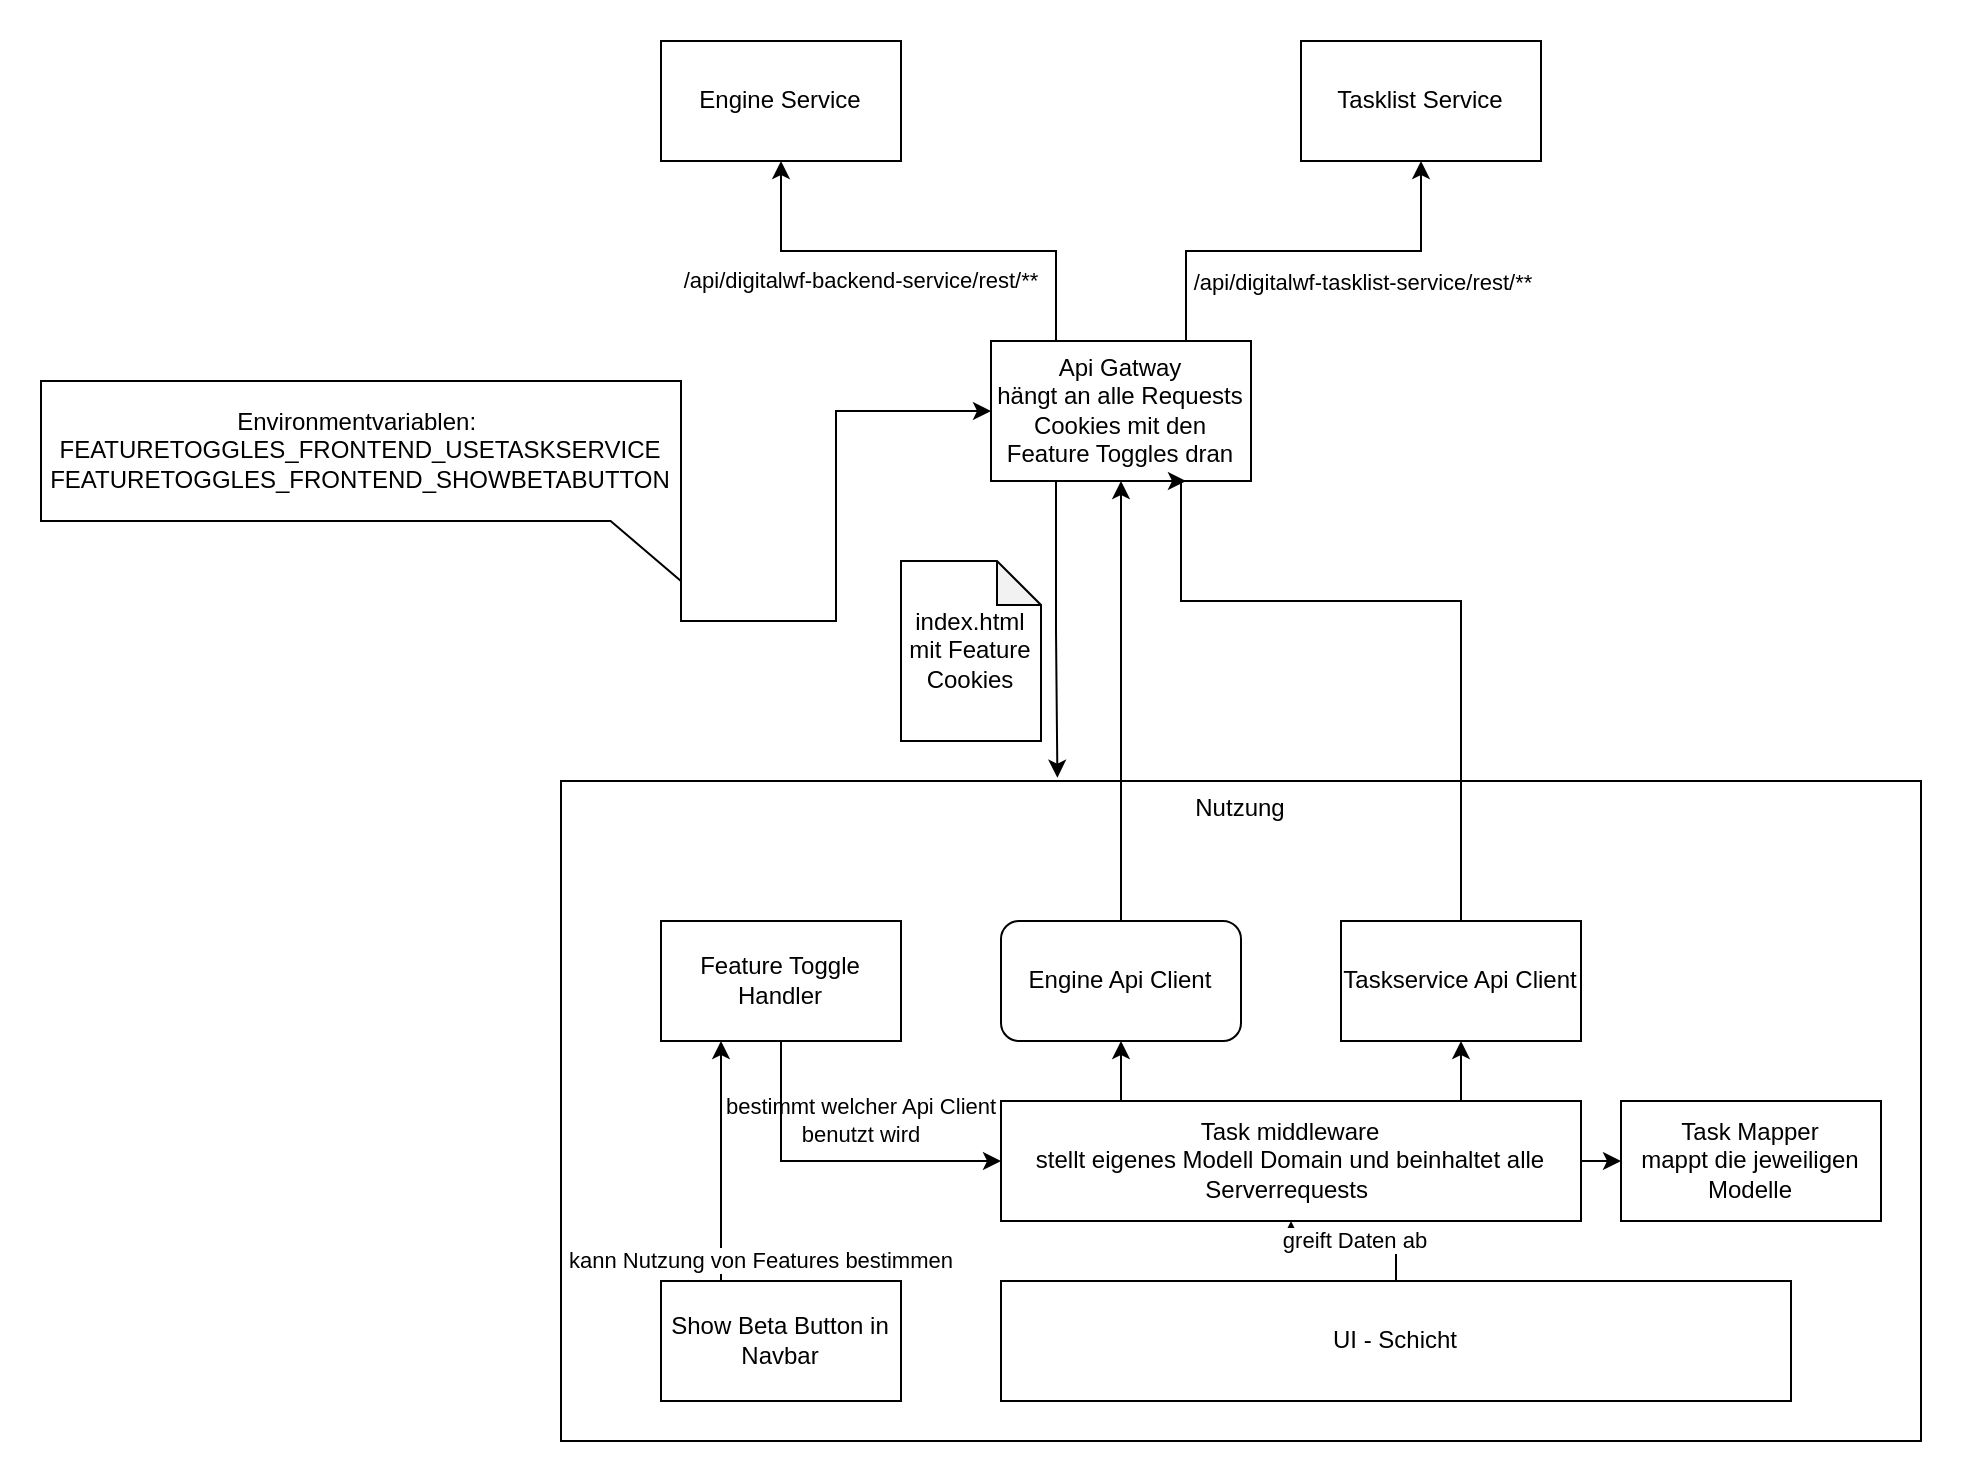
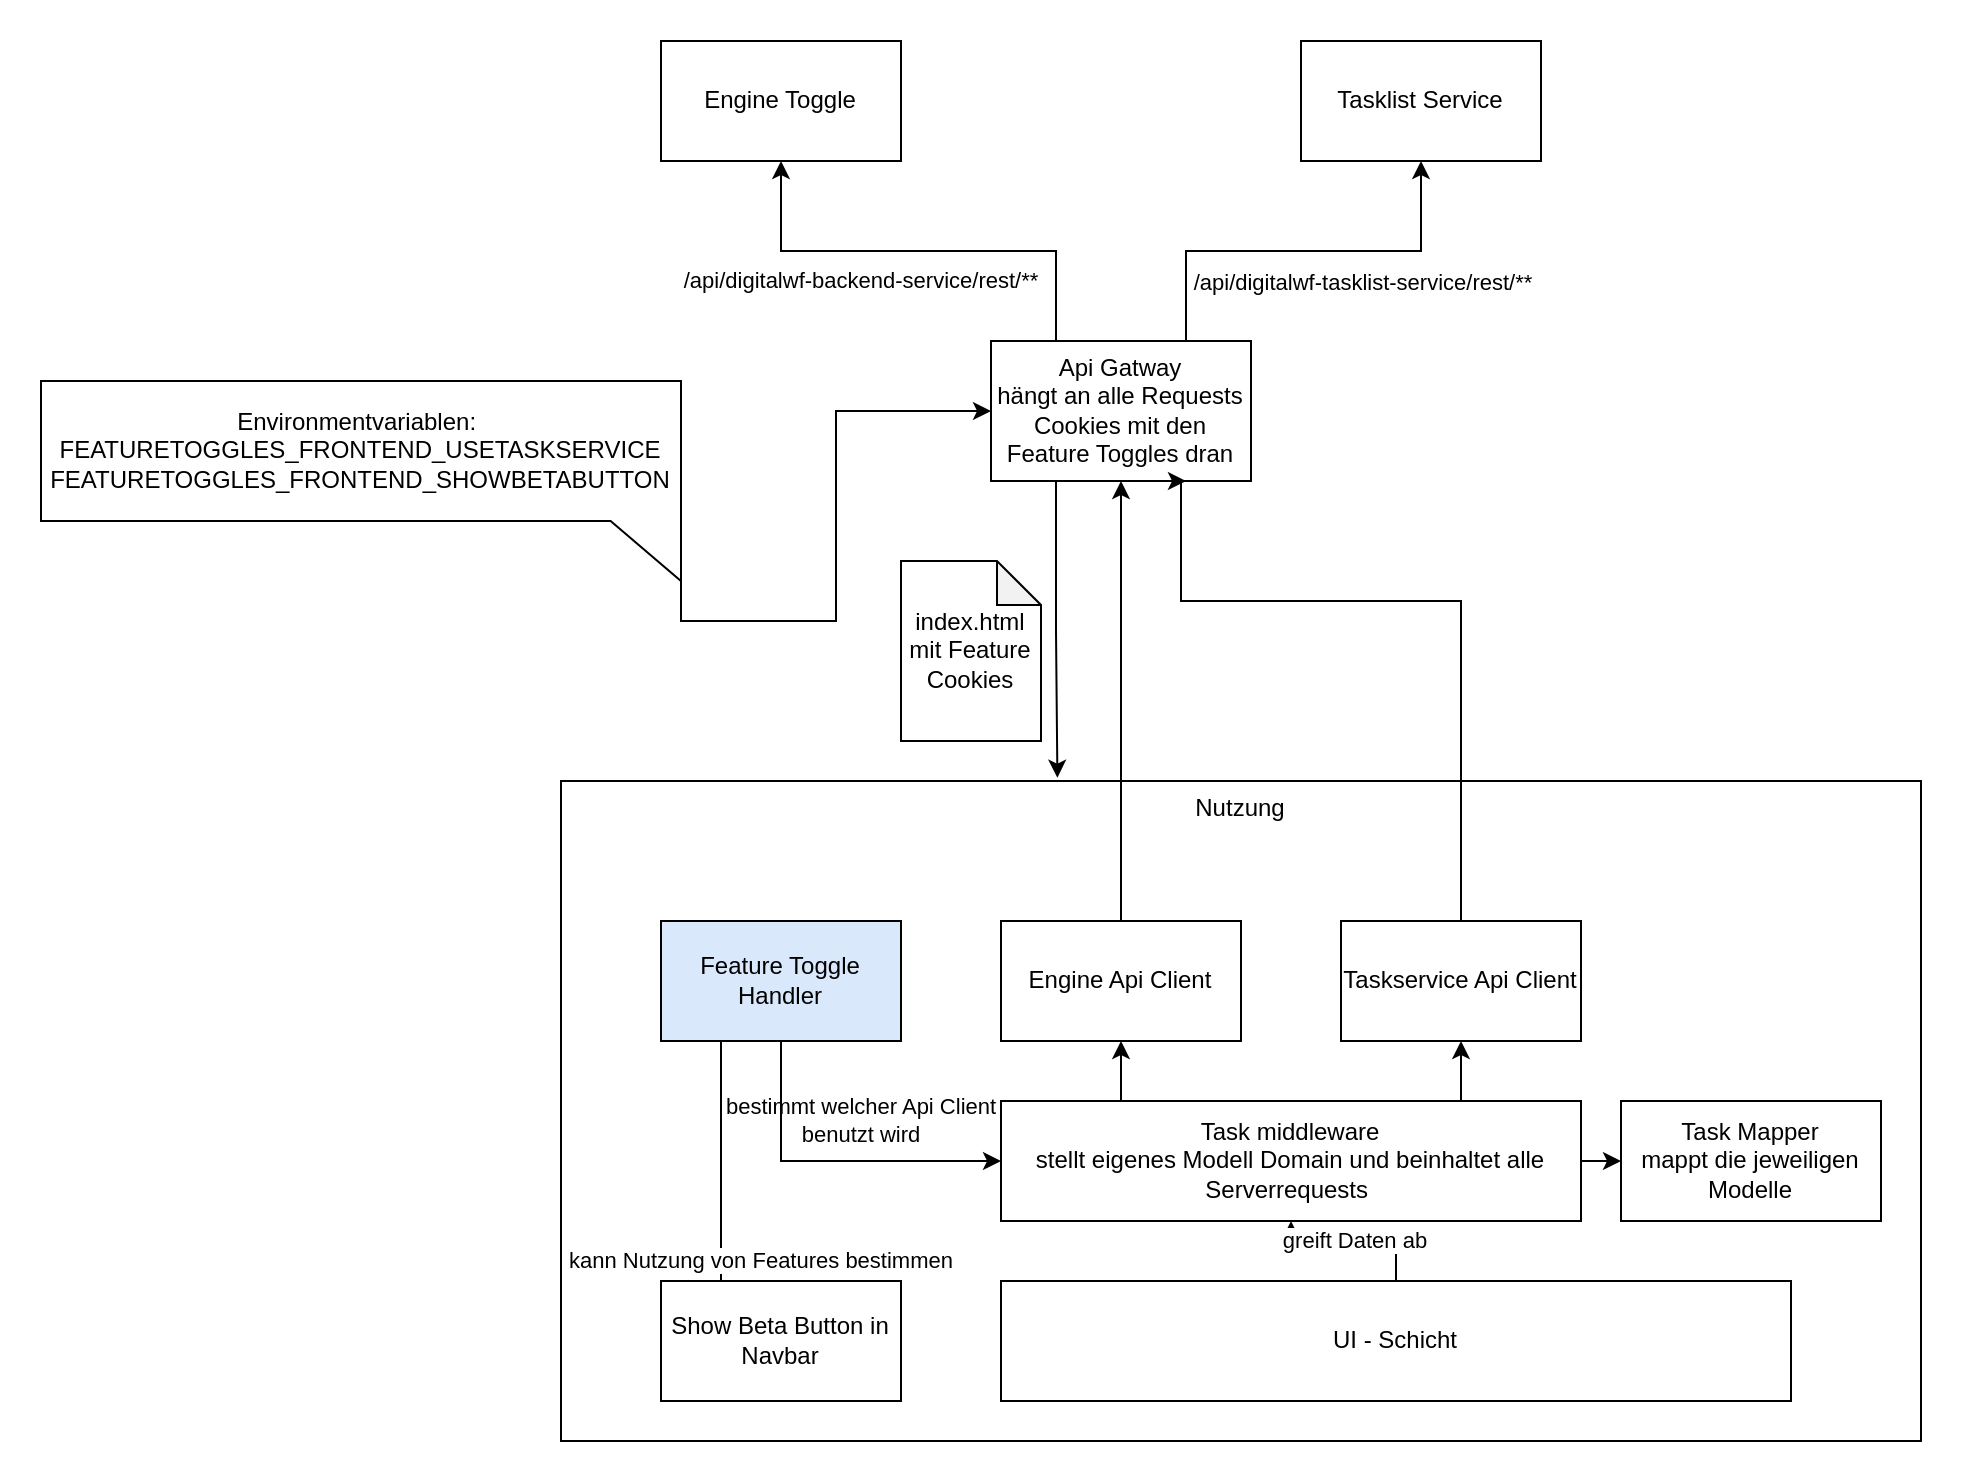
(781, 101) -> (781, 101)
(781, 981) -> (781, 981)
(1121, 981) -> (1121, 981)
(721, 1056) -> (721, 1050)
